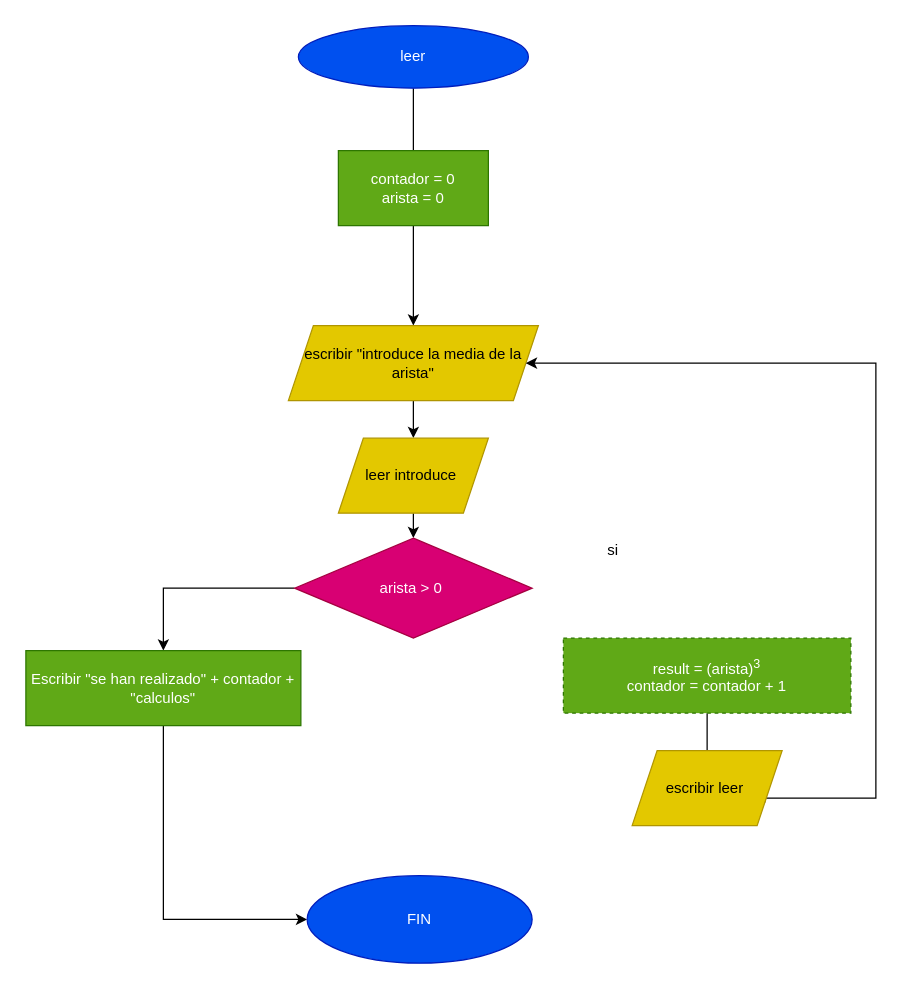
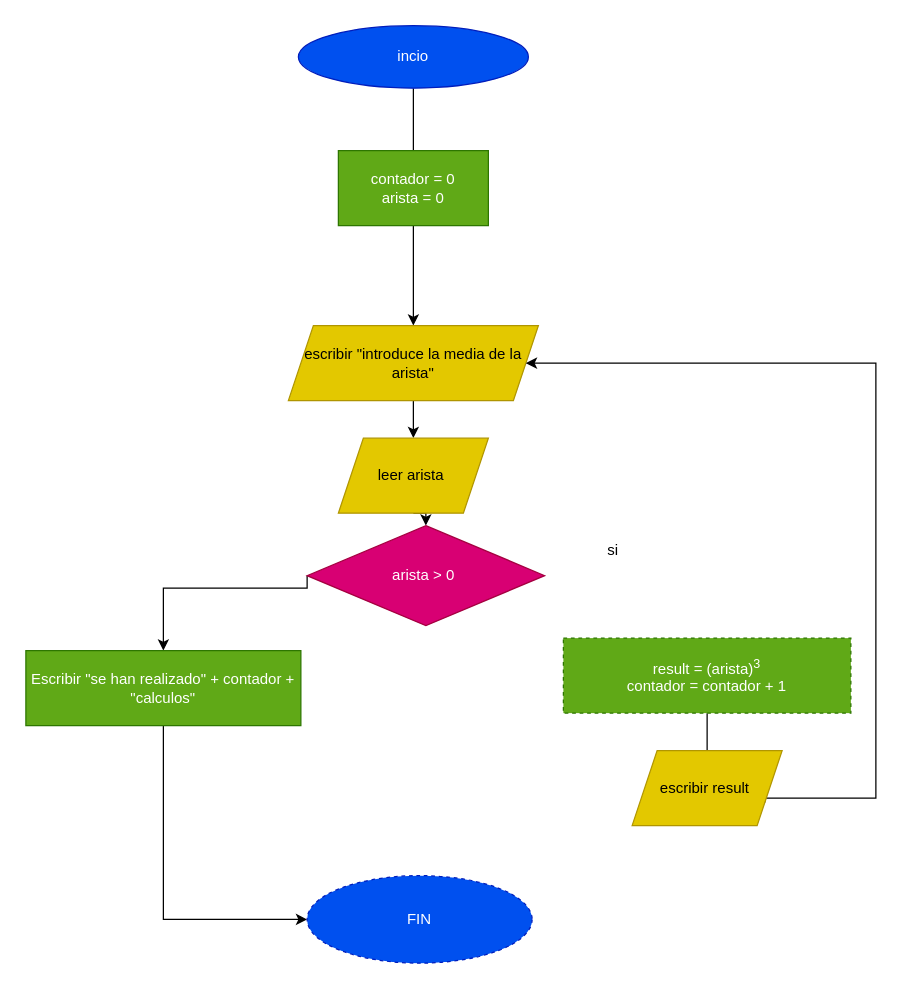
(413, 57) -> (413, 57)
(413, 476) -> (413, 476)
(413, 588) -> (426, 576)
(707, 788) -> (707, 788)
(419, 919) -> (419, 919)
